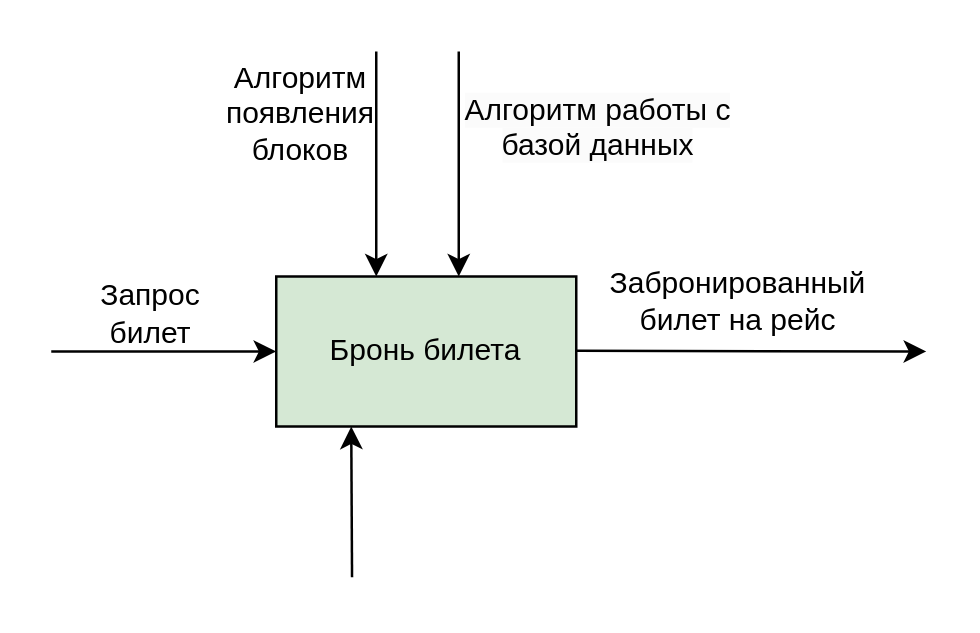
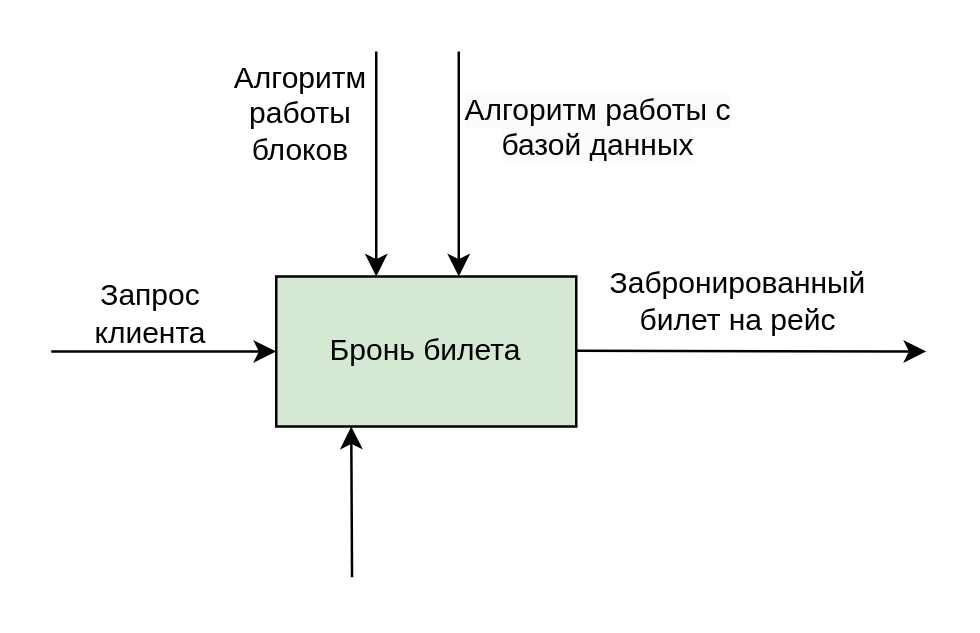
(301, 114) -> (301, 114)
(151, 314) -> (151, 314)
